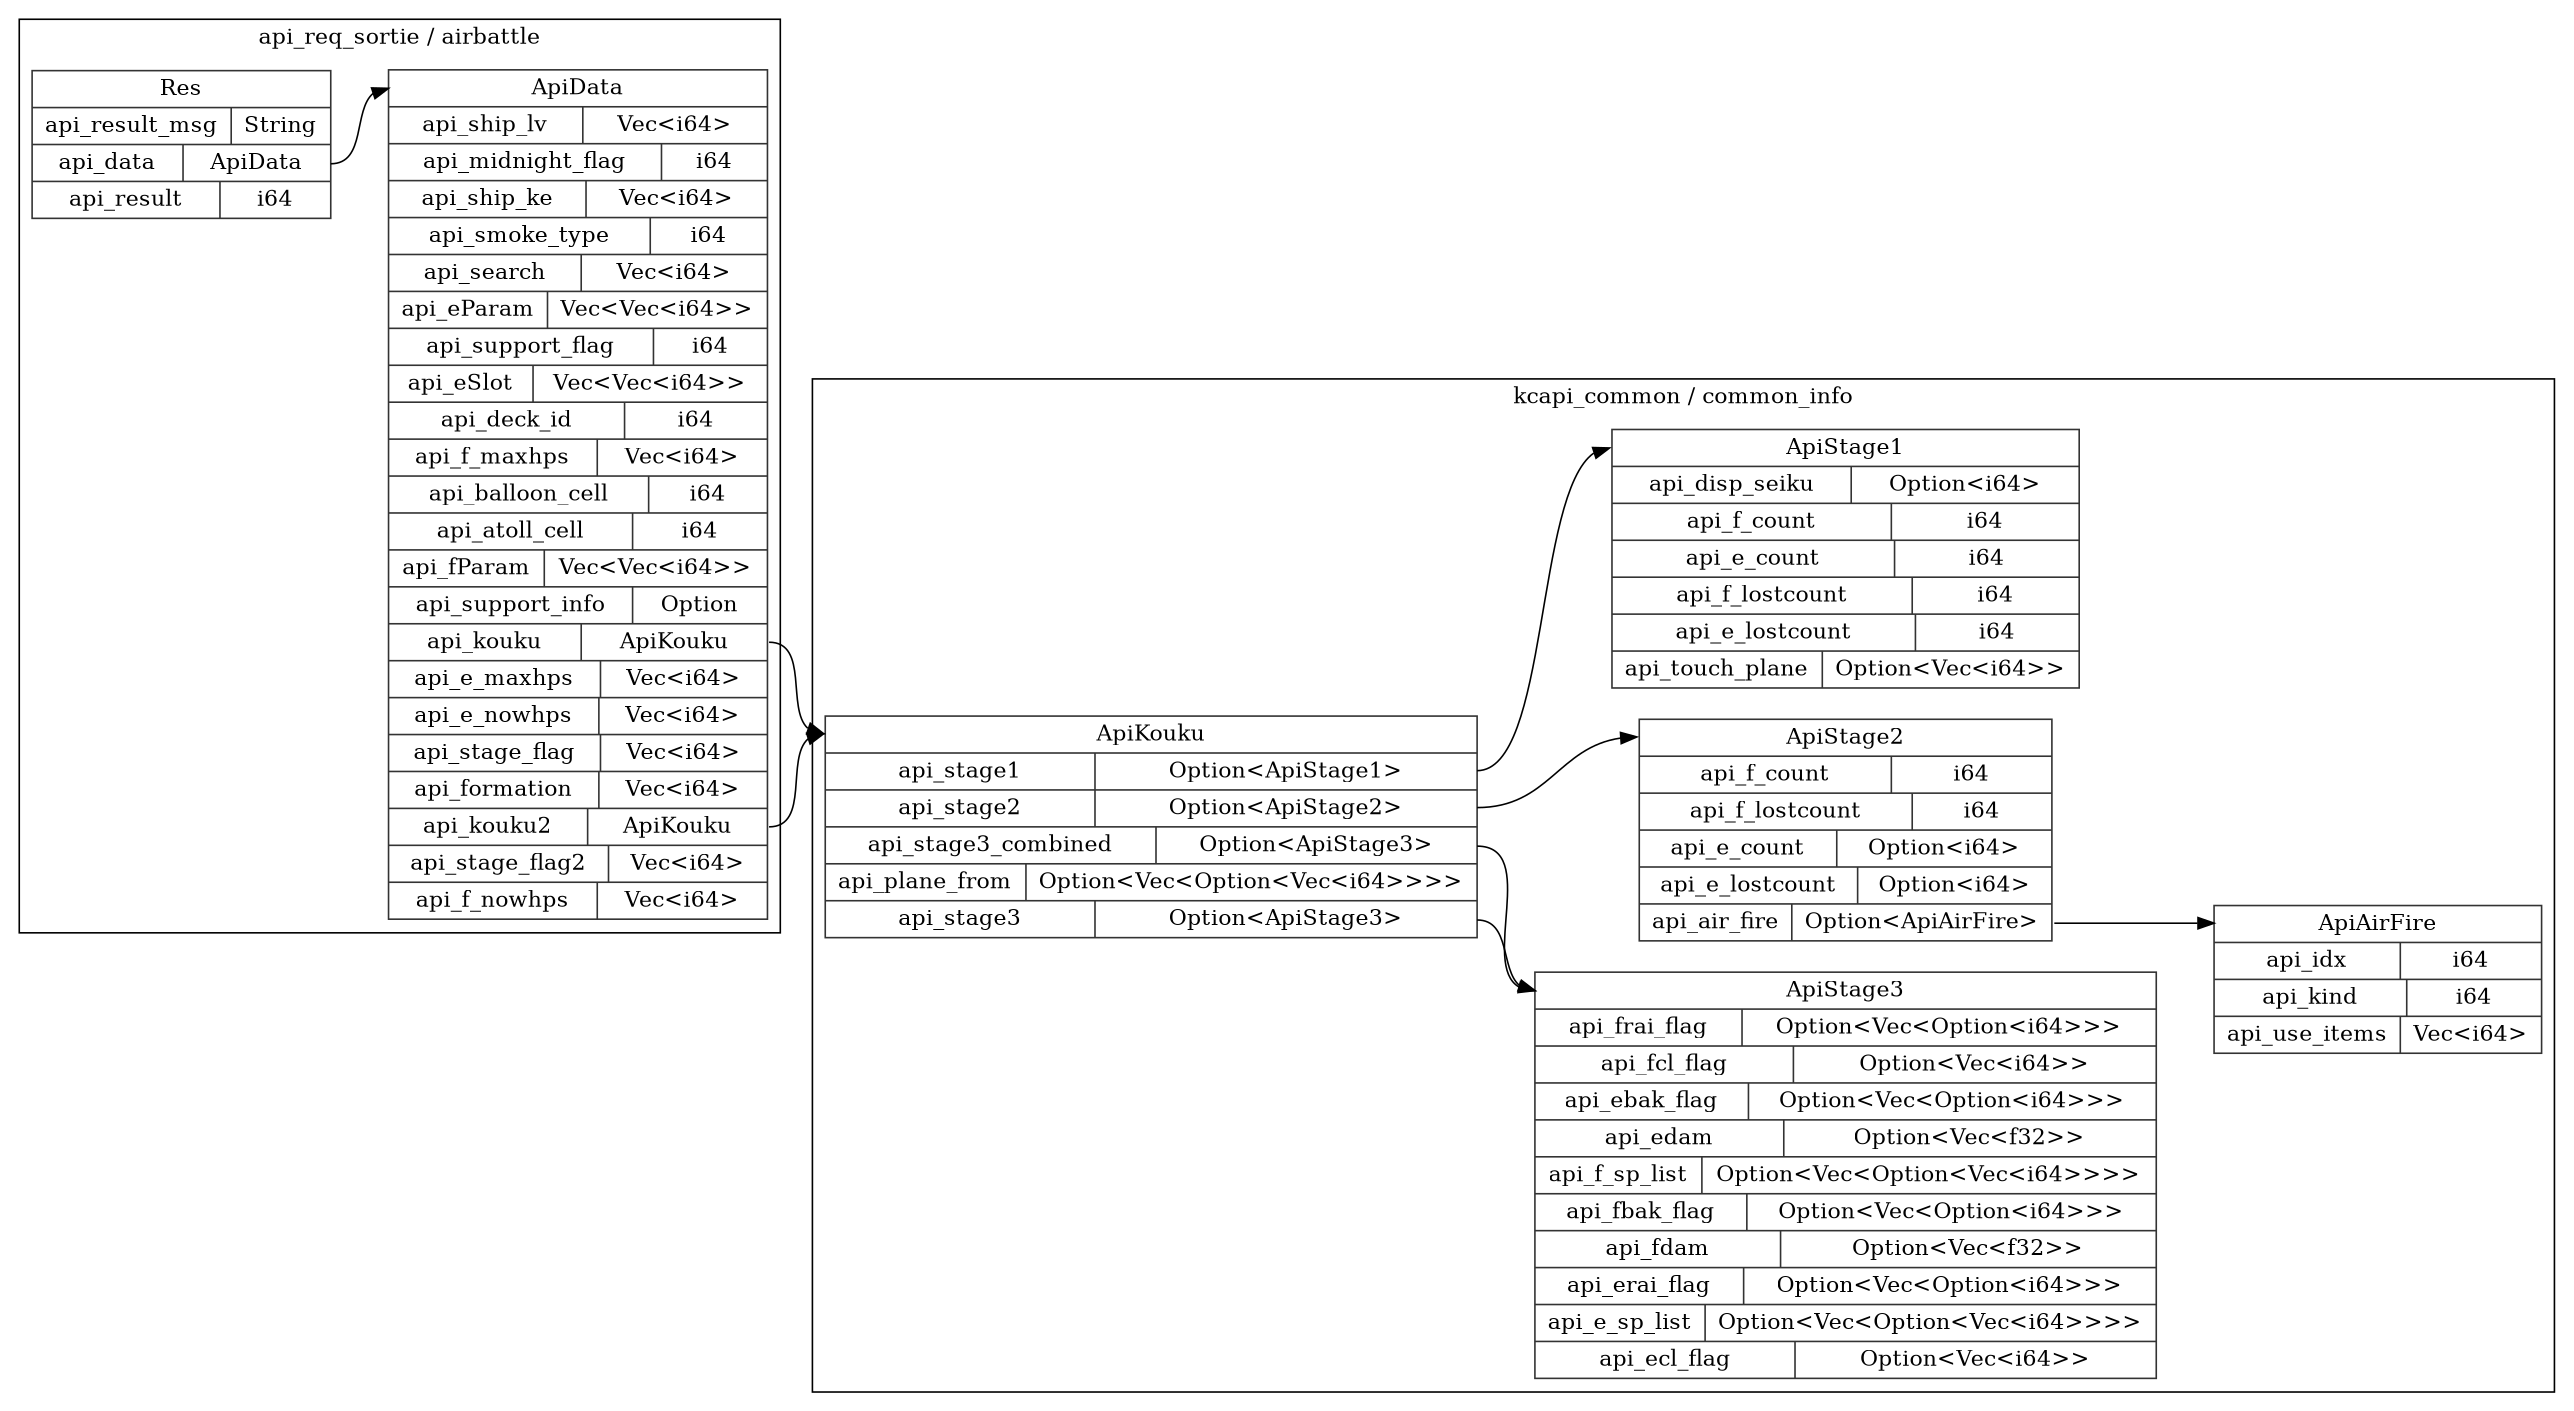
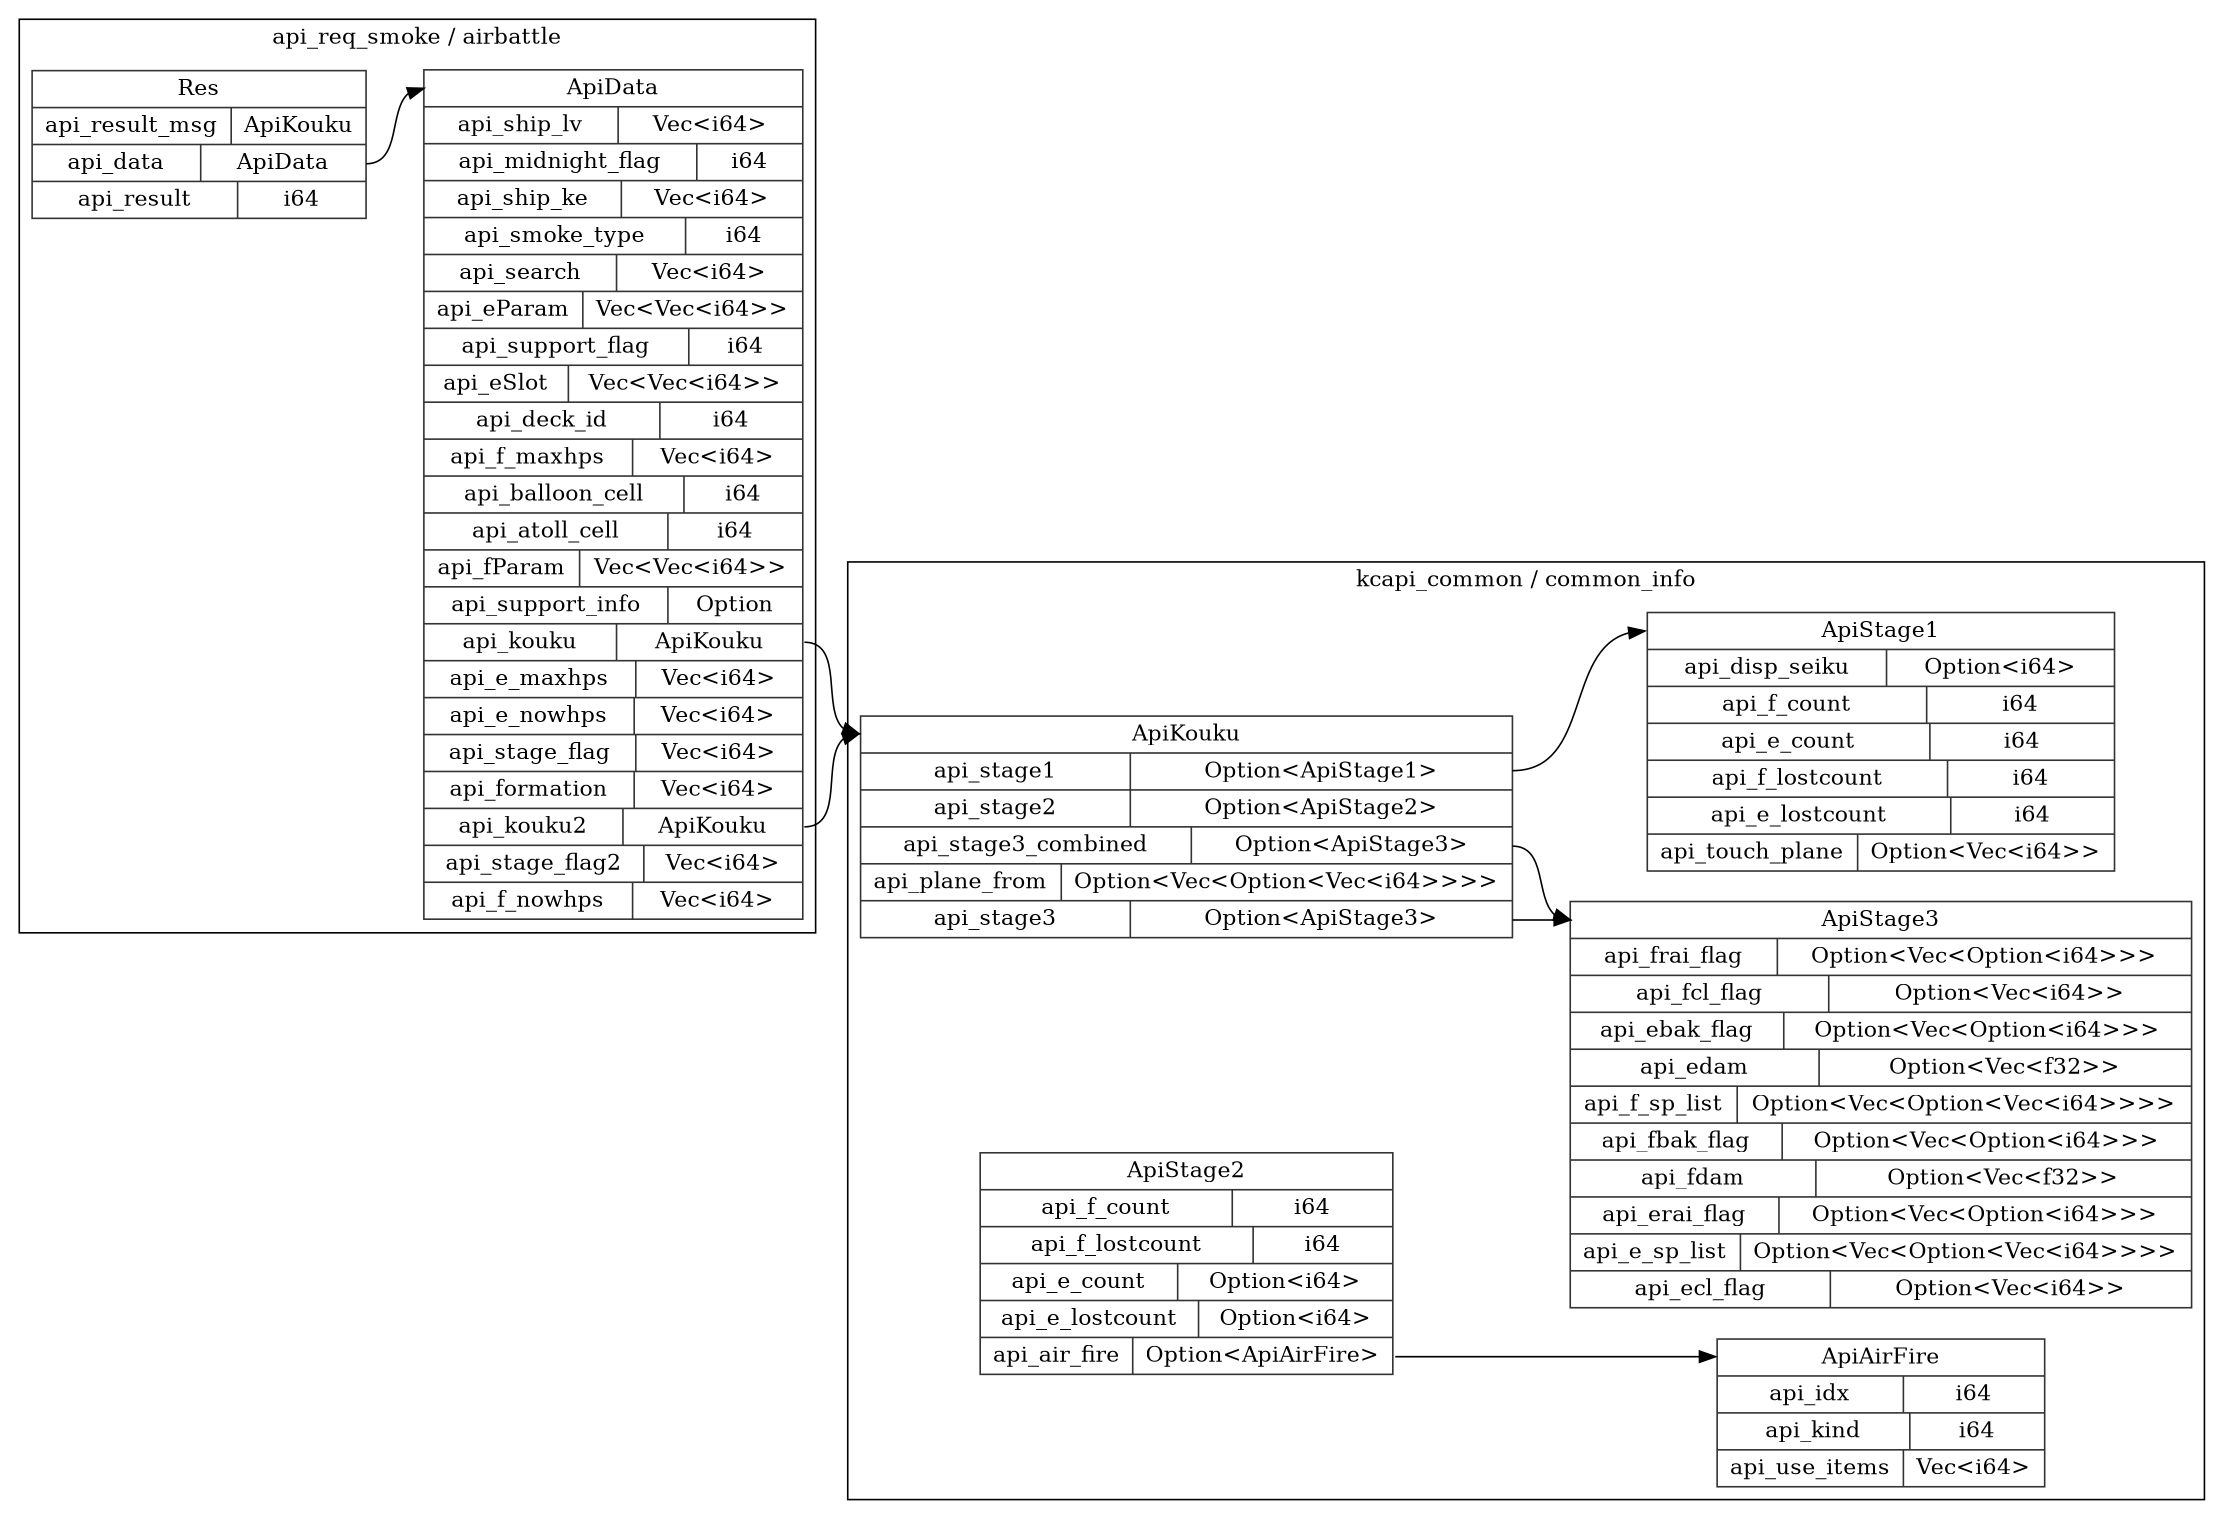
(400, 38) -> (417, 38)
(281, 125) -> (299, 125)
(1551, 777) -> none
